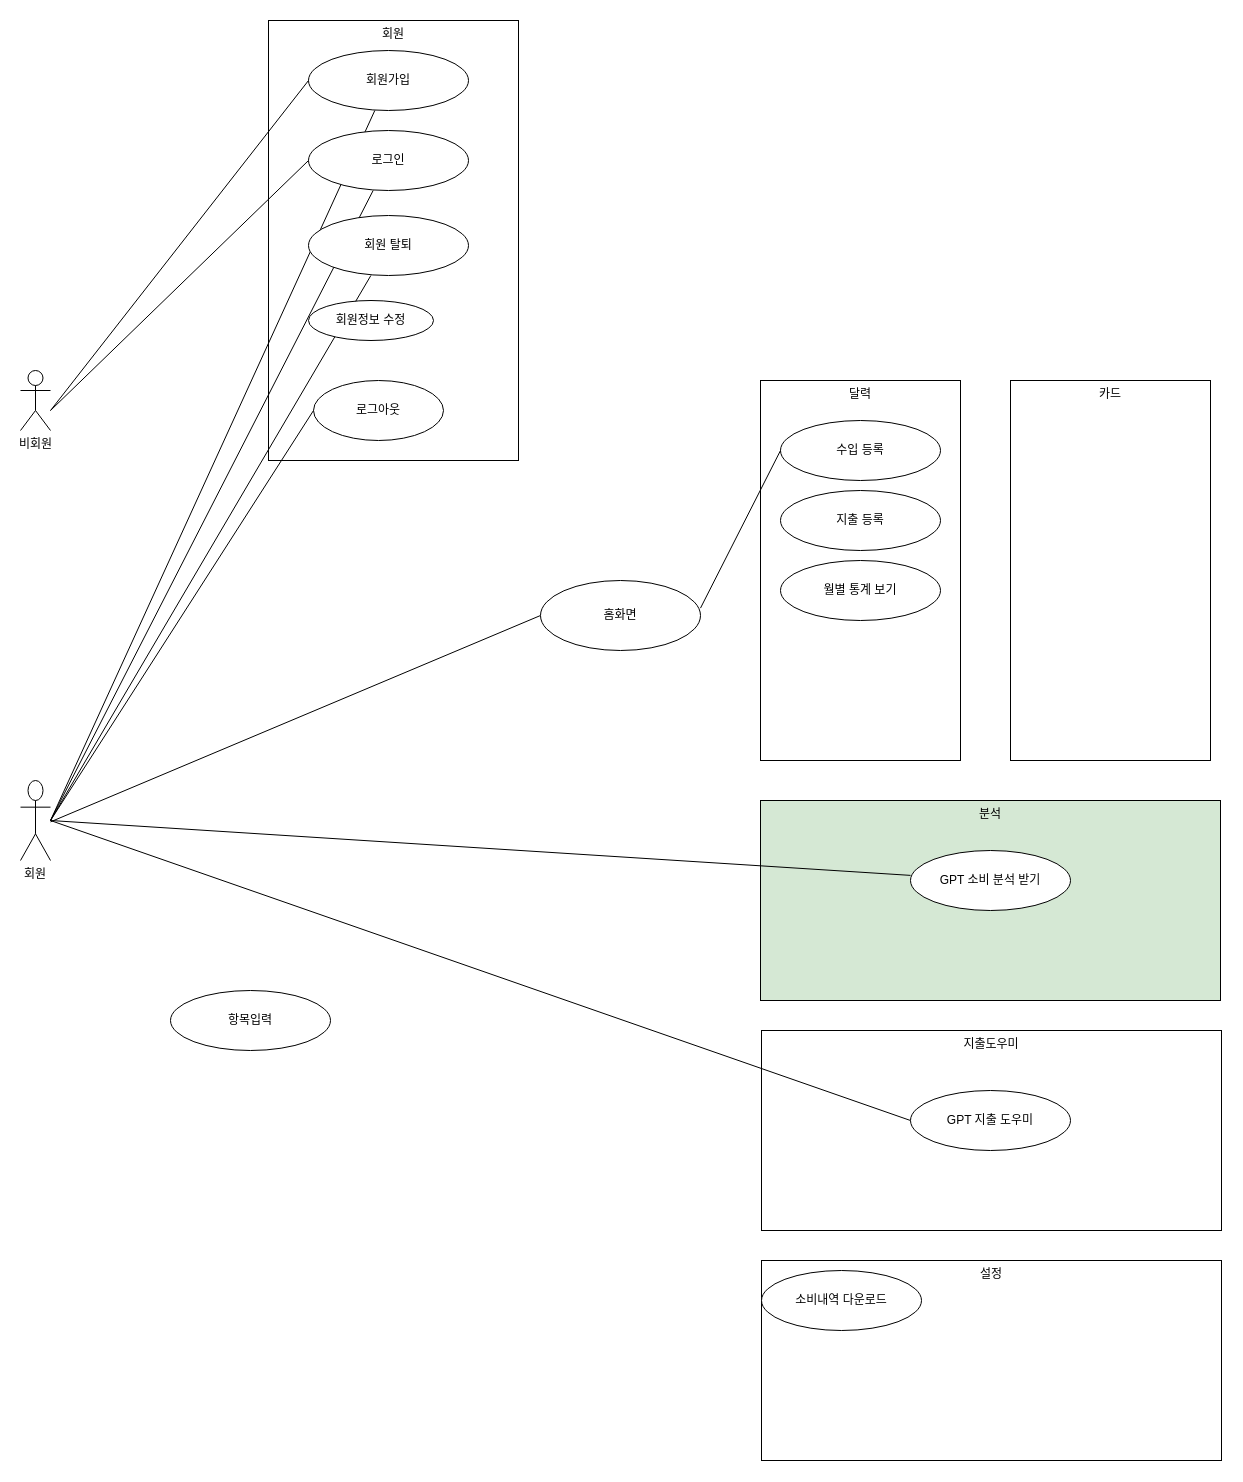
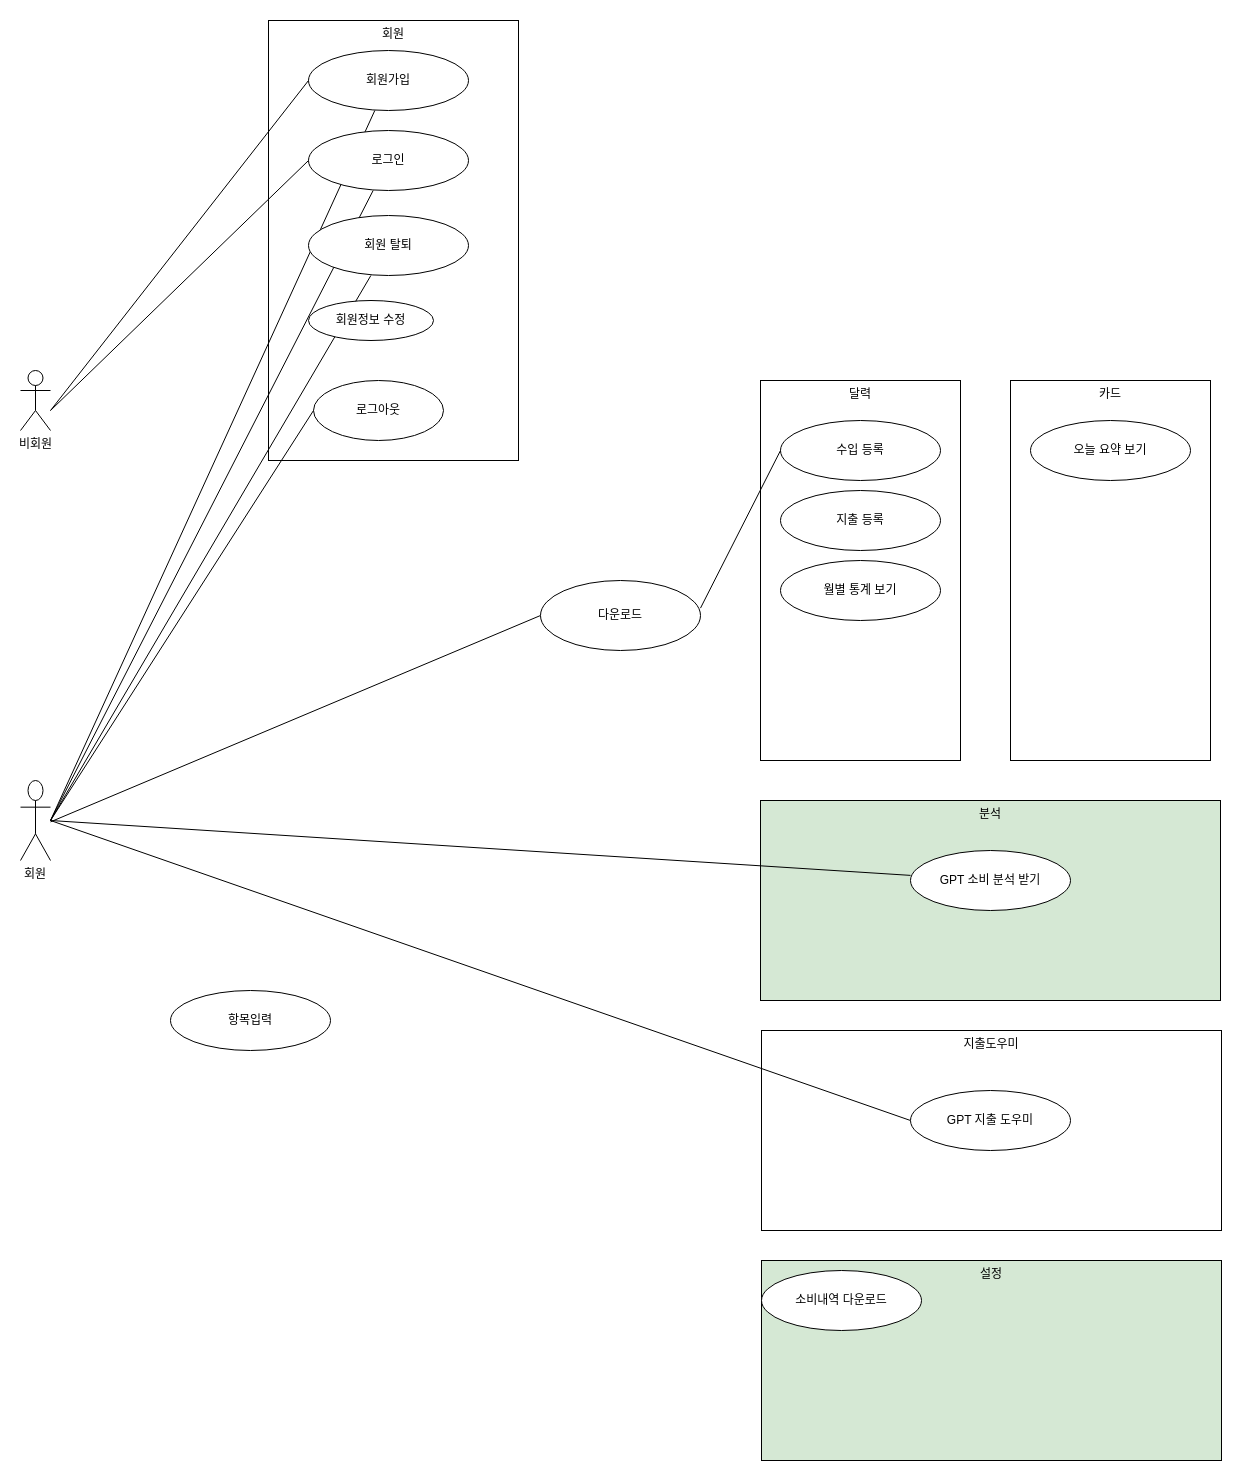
none -> (1111, 451)
(621, 616) -> (621, 616)
(992, 1361) -> (992, 1361)
